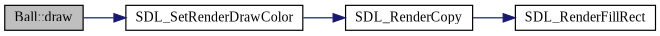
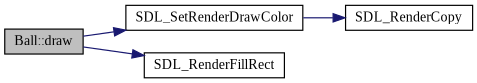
(488, 18) -> (108, 50)
